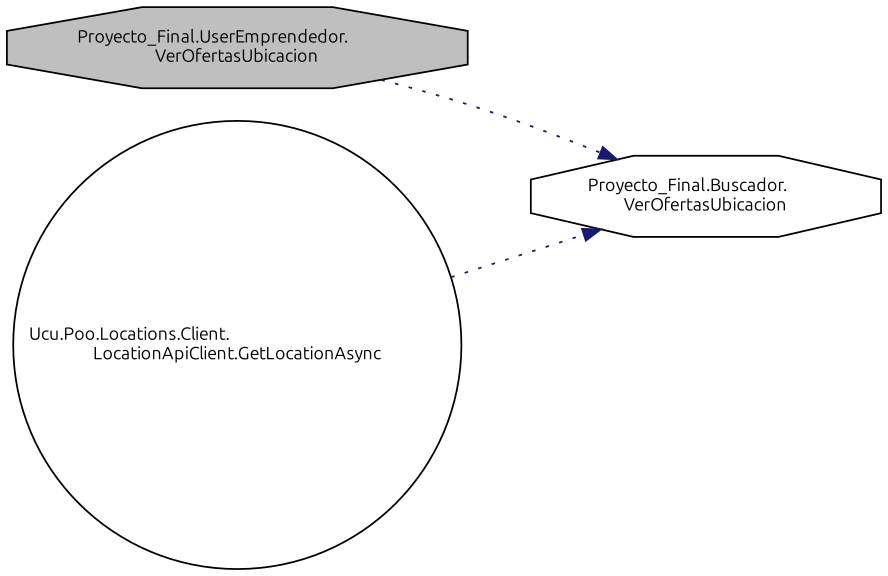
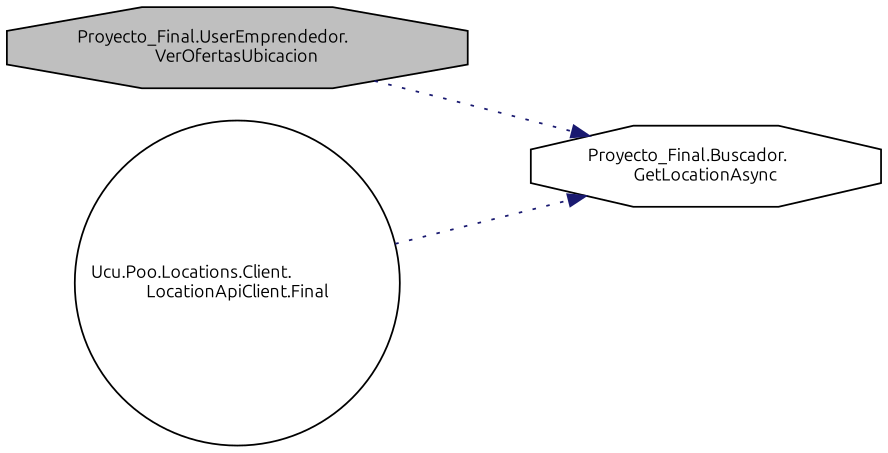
(706, 196) -> (706, 166)
(237, 345) -> (237, 283)
